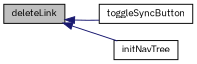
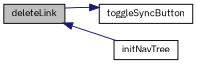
(87, 20) -> (77, 8)
